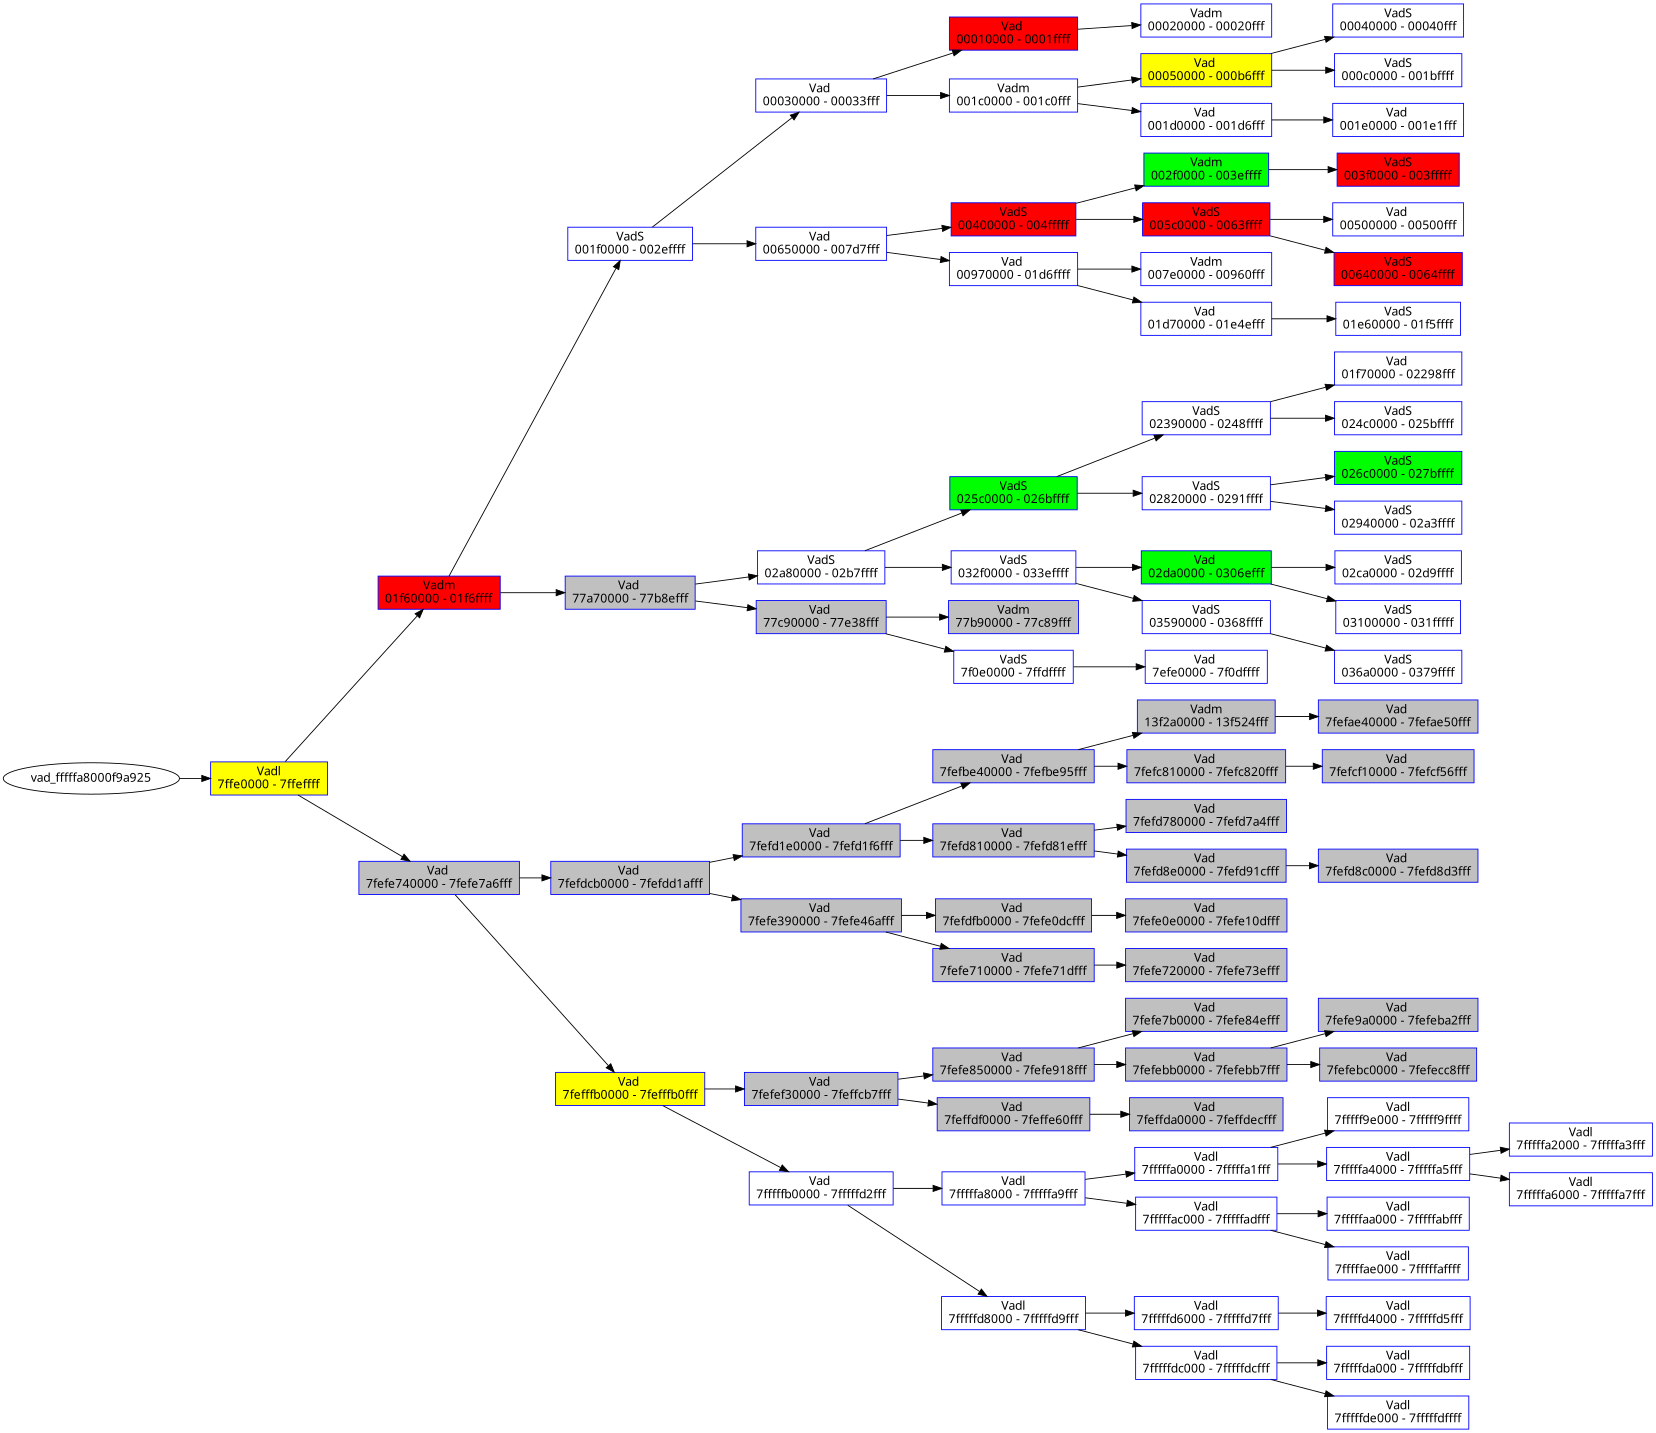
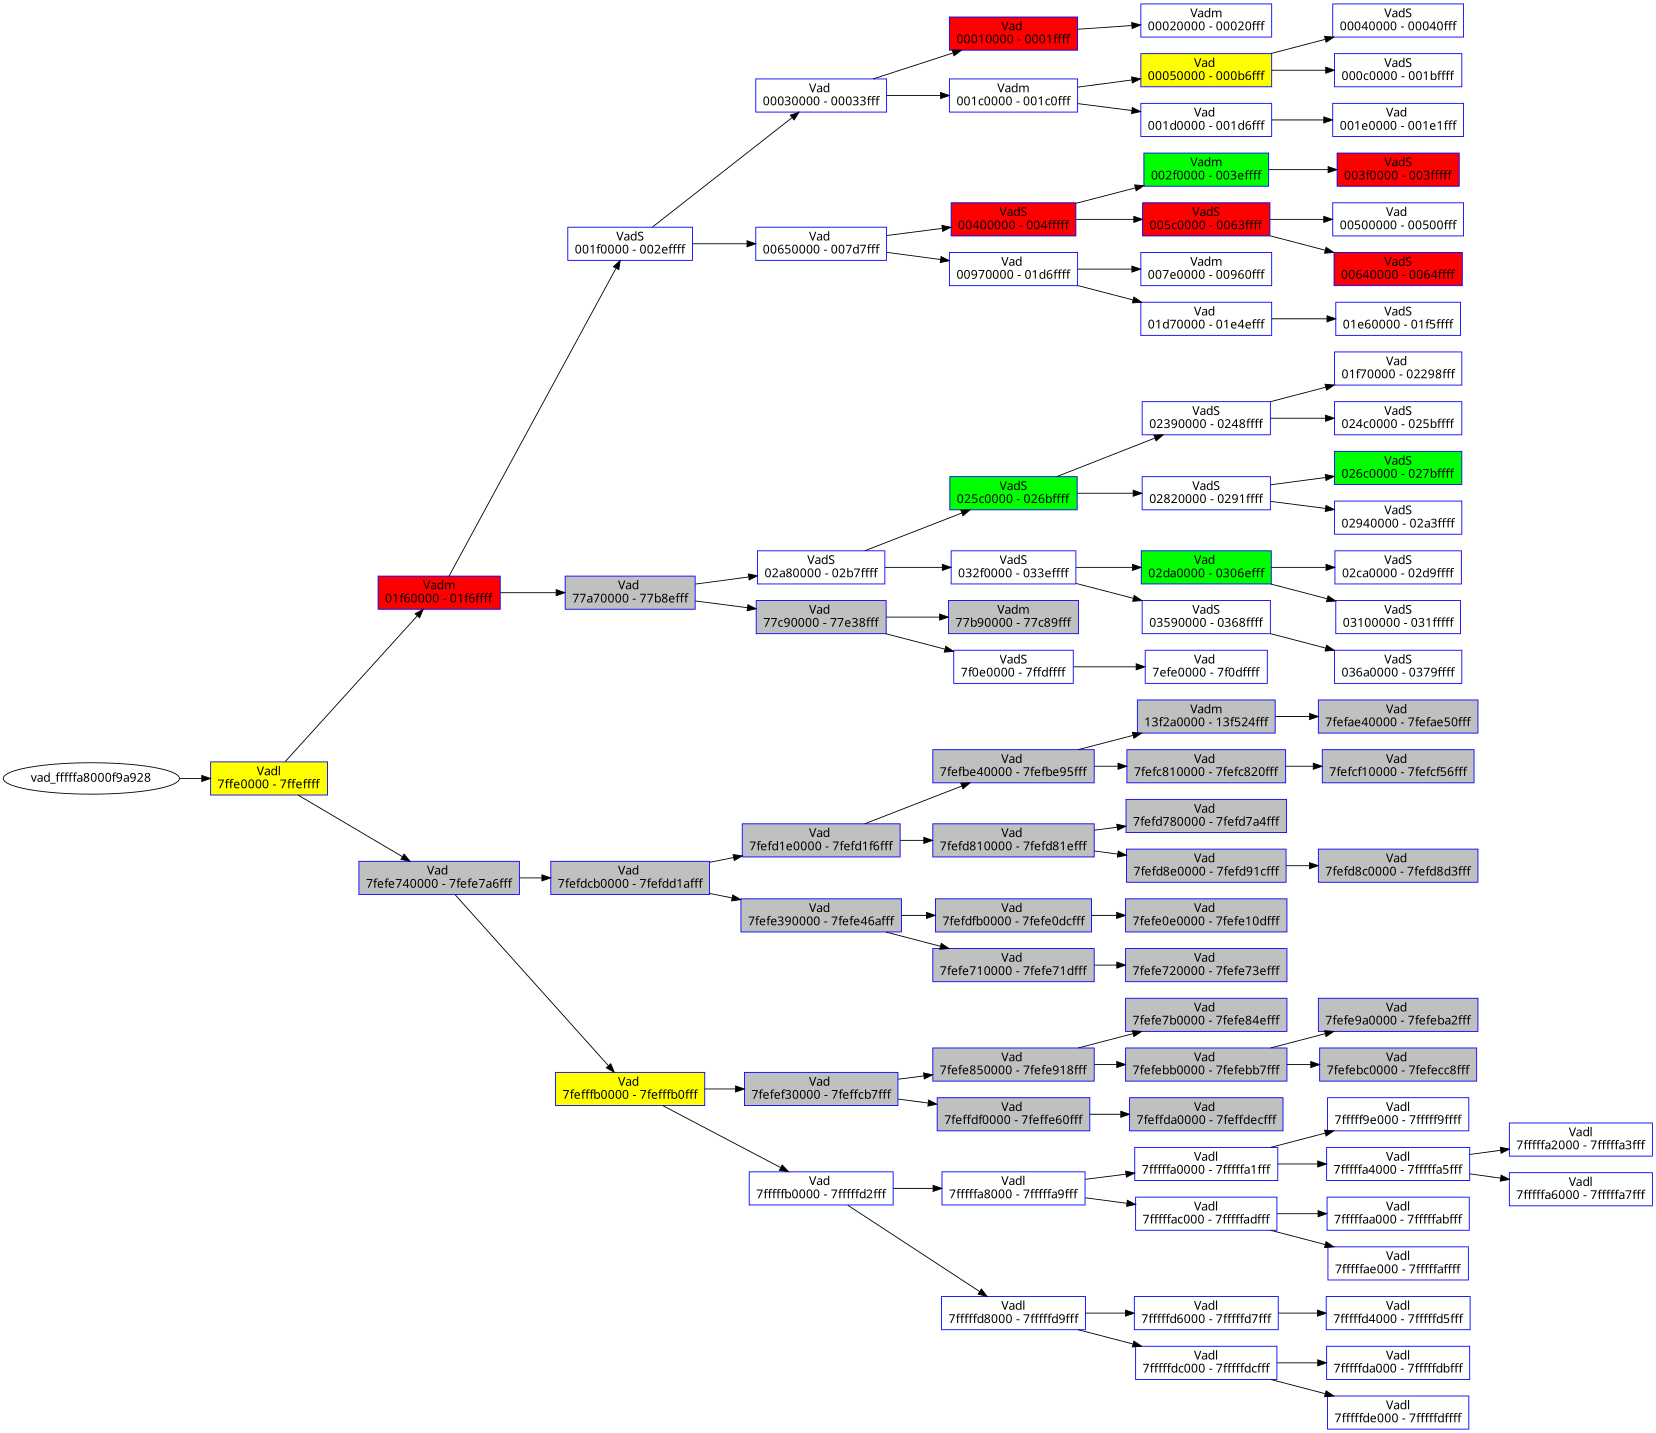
(91, 778) -> (91, 778)
